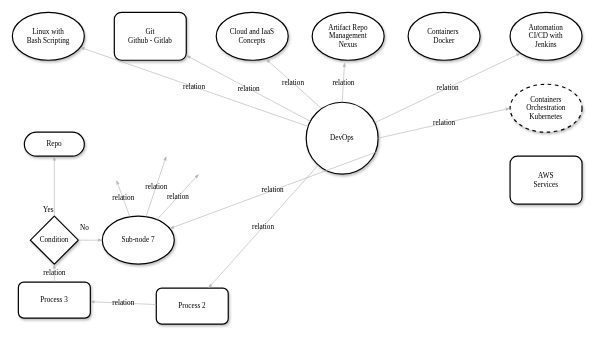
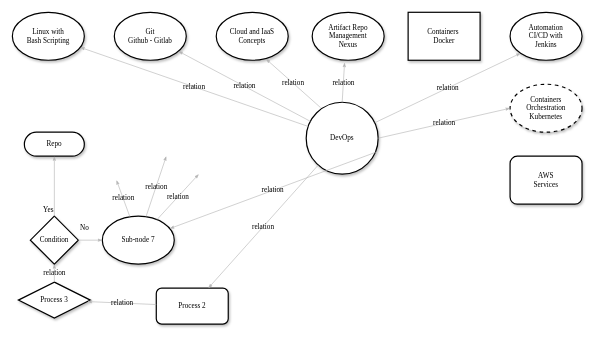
(150, 36) -> (150, 36)
(444, 36) -> (444, 36)
(54, 300) -> (54, 300)
